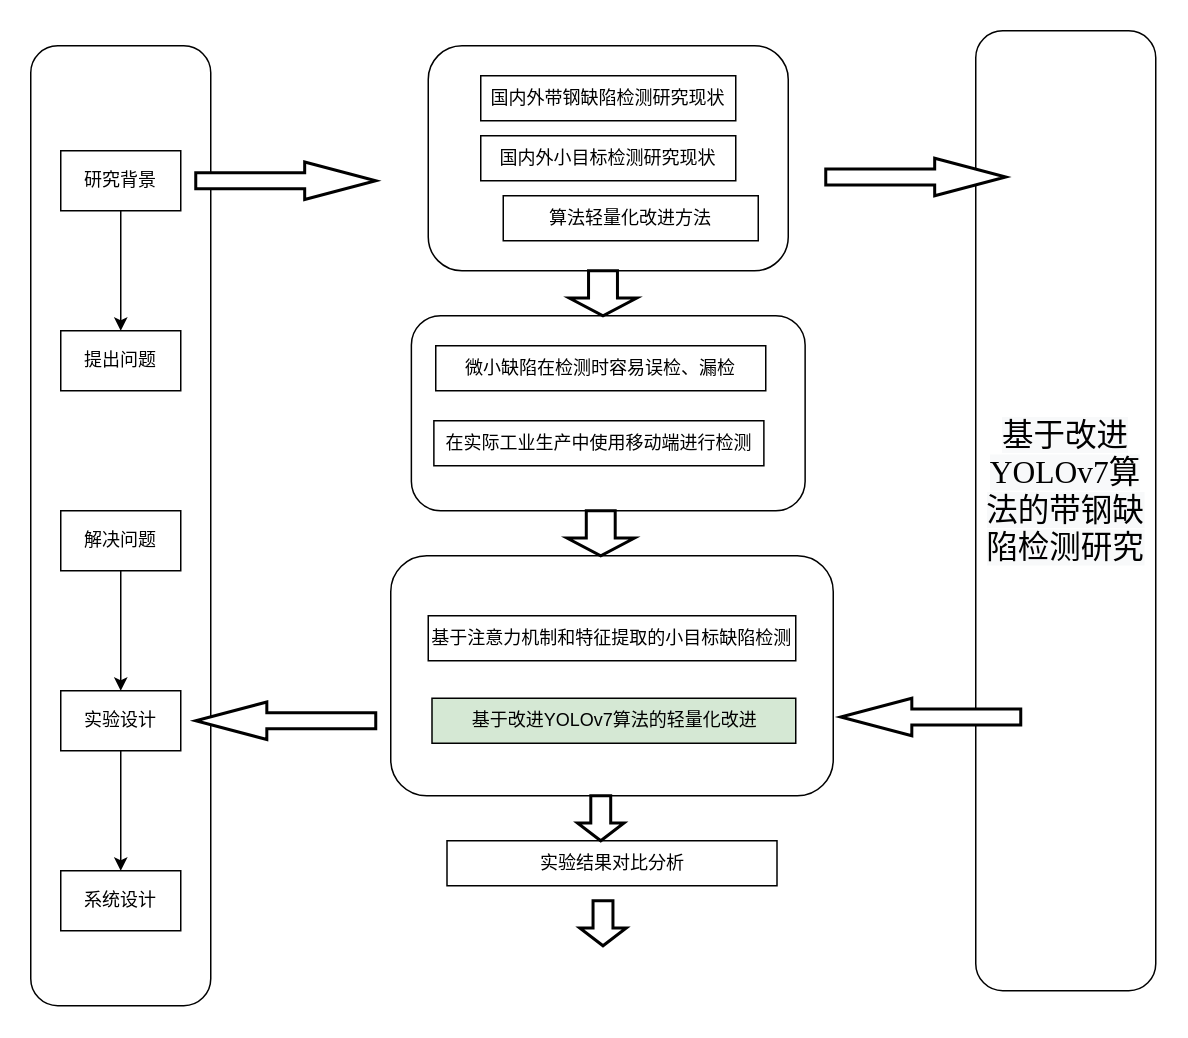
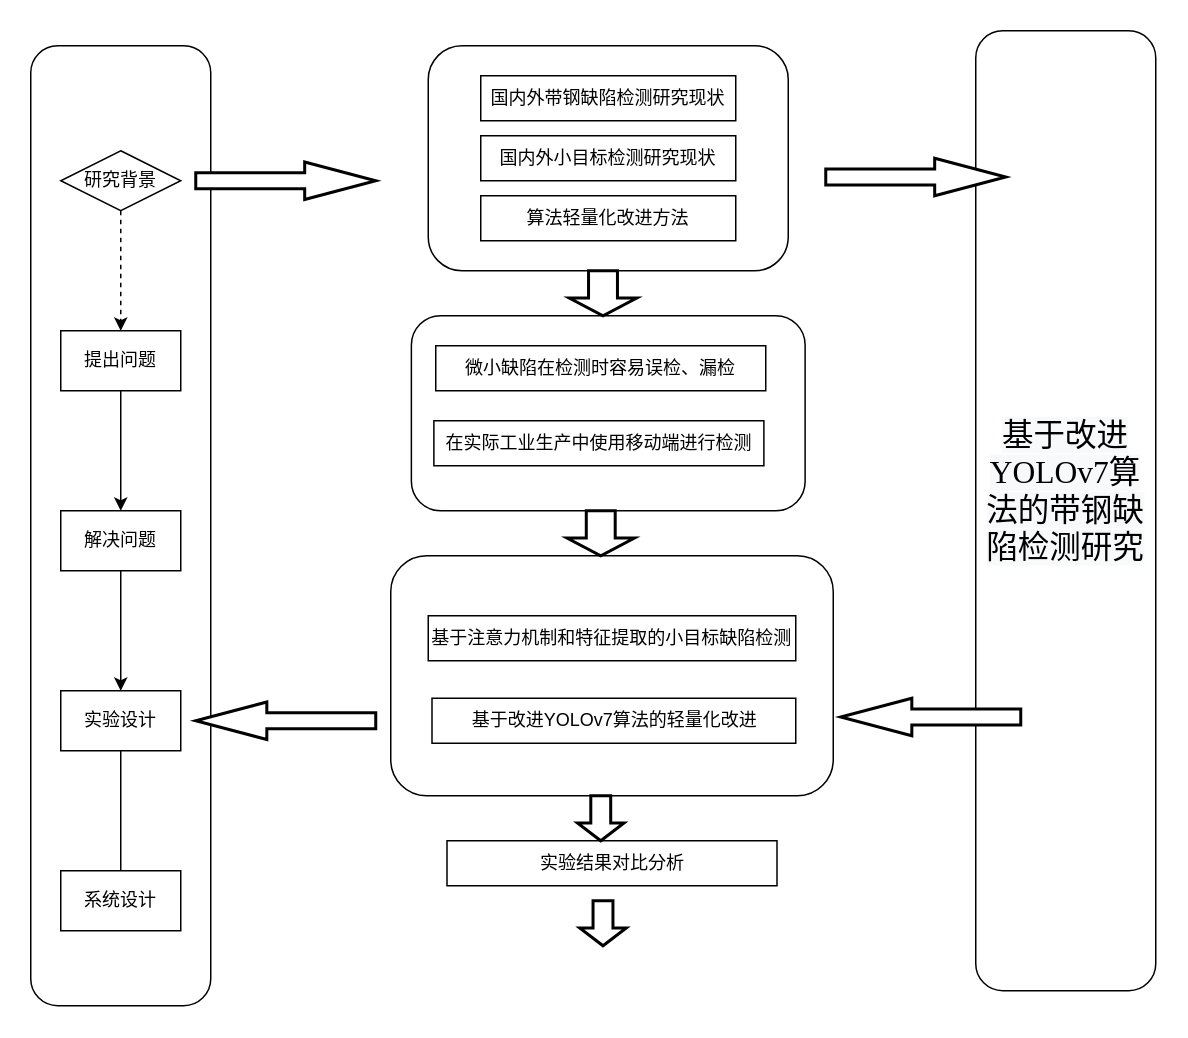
(121, 181) -> (121, 181)
(631, 218) -> (608, 218)
(121, 265) -> (121, 265)
none -> (121, 446)
(614, 721) -> (614, 721)
(121, 859) -> (121, 863)
